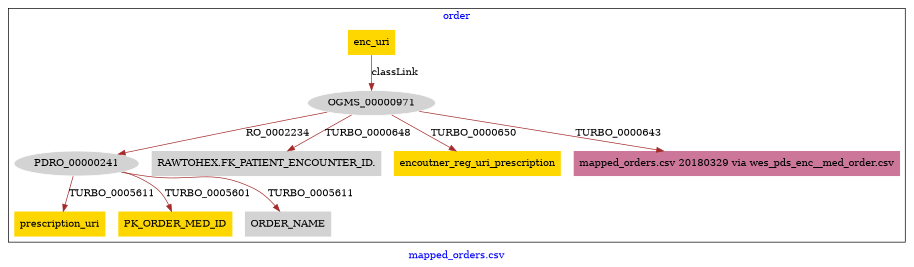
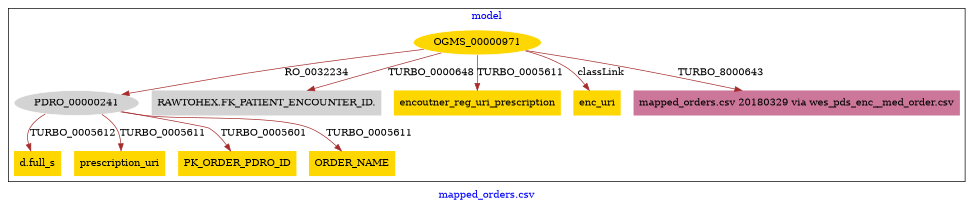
(457, 16) -> (487, 16)
(372, 69) -> (558, 63)
(372, 103) -> (477, 42)
(278, 133) -> (317, 73)
(474, 133) -> (520, 73)
(619, 133) -> (721, 73)
none -> (38, 164)
(175, 224) -> (237, 164)
(288, 224) -> (352, 164)
